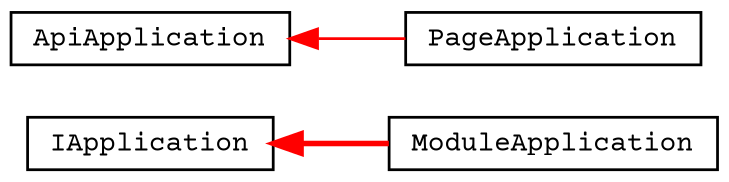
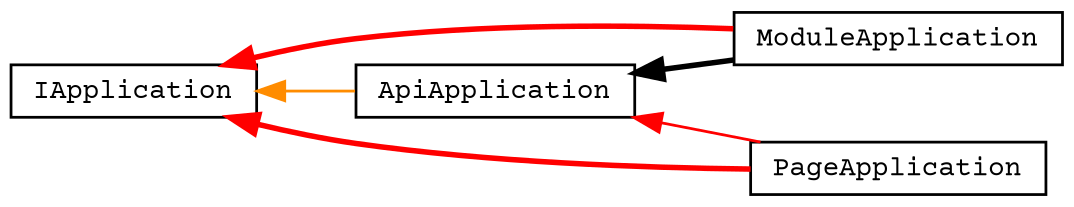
none -> (698, 65)
none -> (320, 91)
none -> (503, 159)
